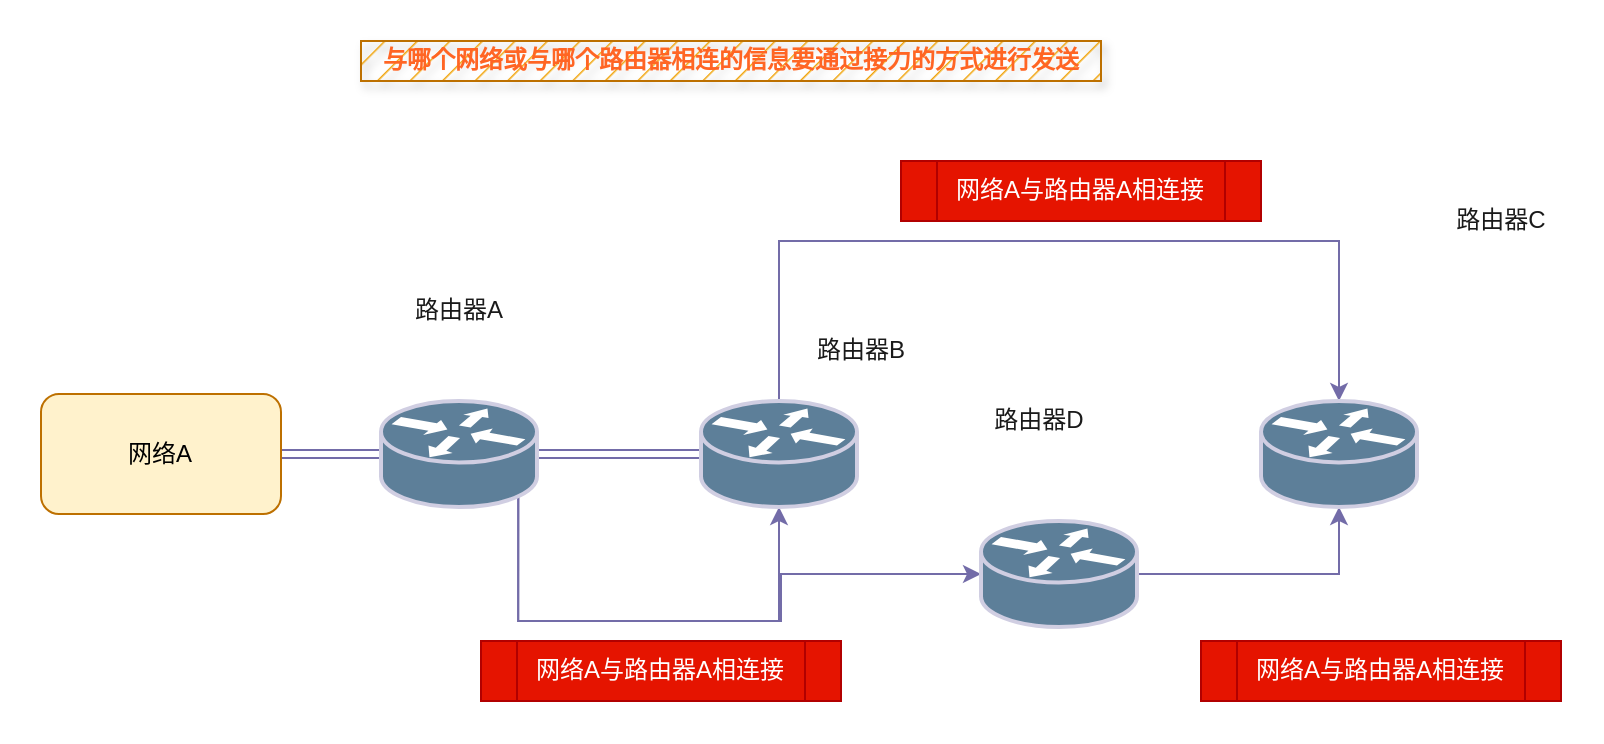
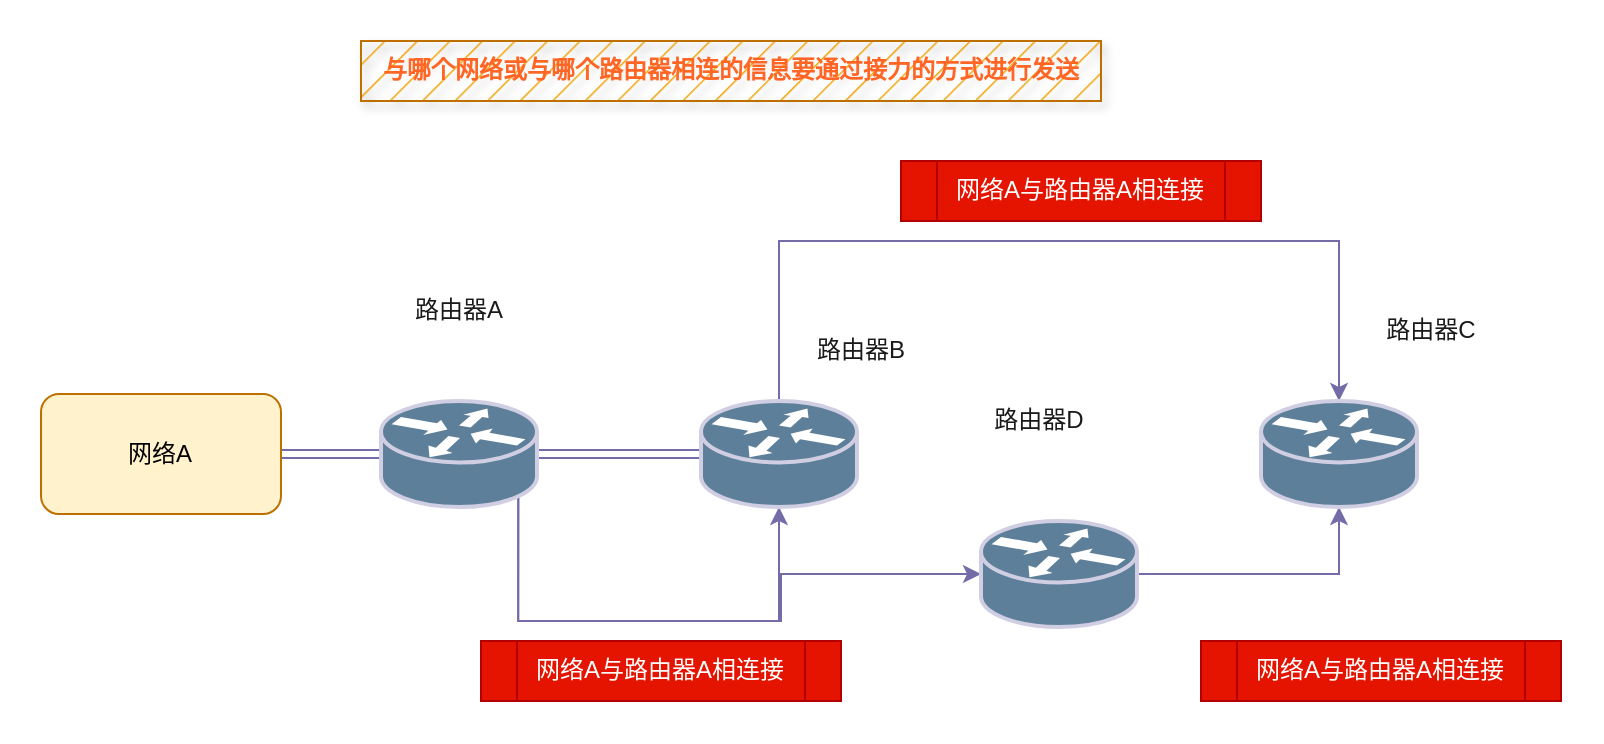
(731, 61) -> (731, 71)
(1501, 221) -> (1431, 331)
